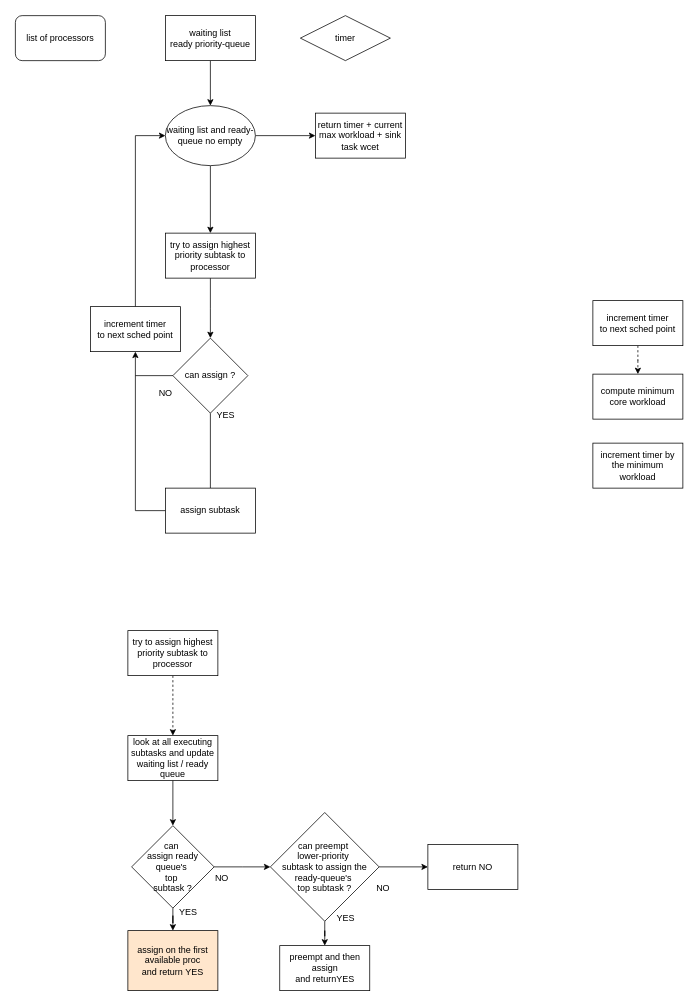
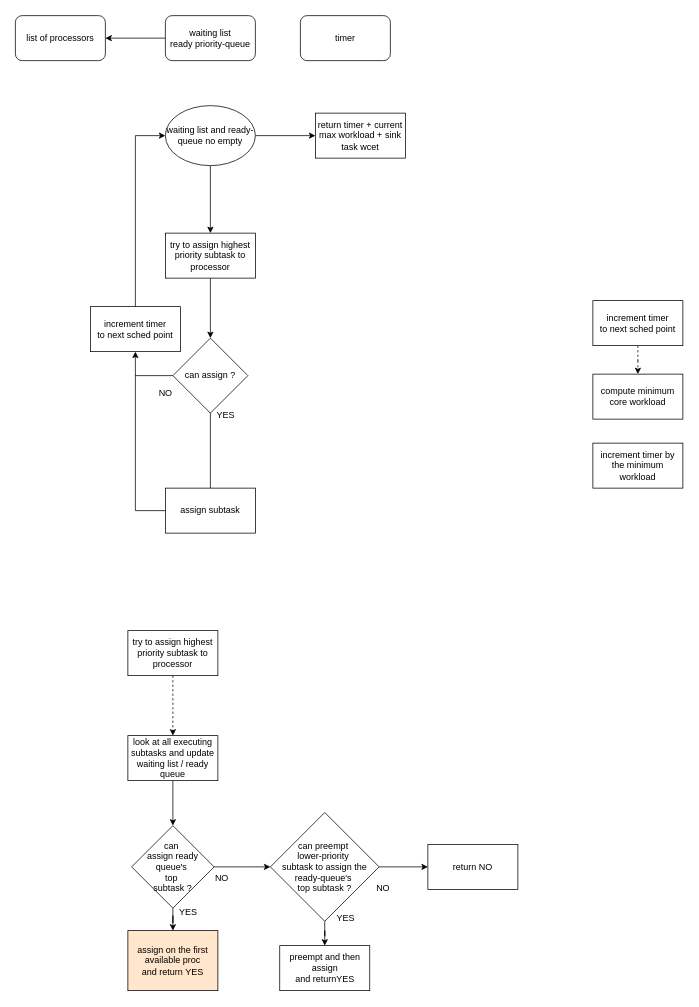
(210, 38) -> (210, 38)
(345, 38) -> (345, 38)
(210, 80) -> (164, 38)
